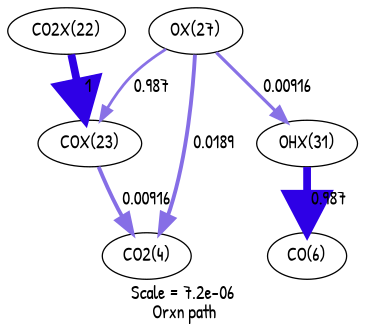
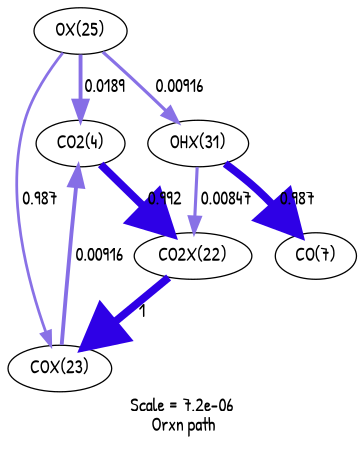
(196, 31) -> (81, 31)
none -> (122, 186)
none -> (196, 192)
(307, 256) -> (316, 256)
